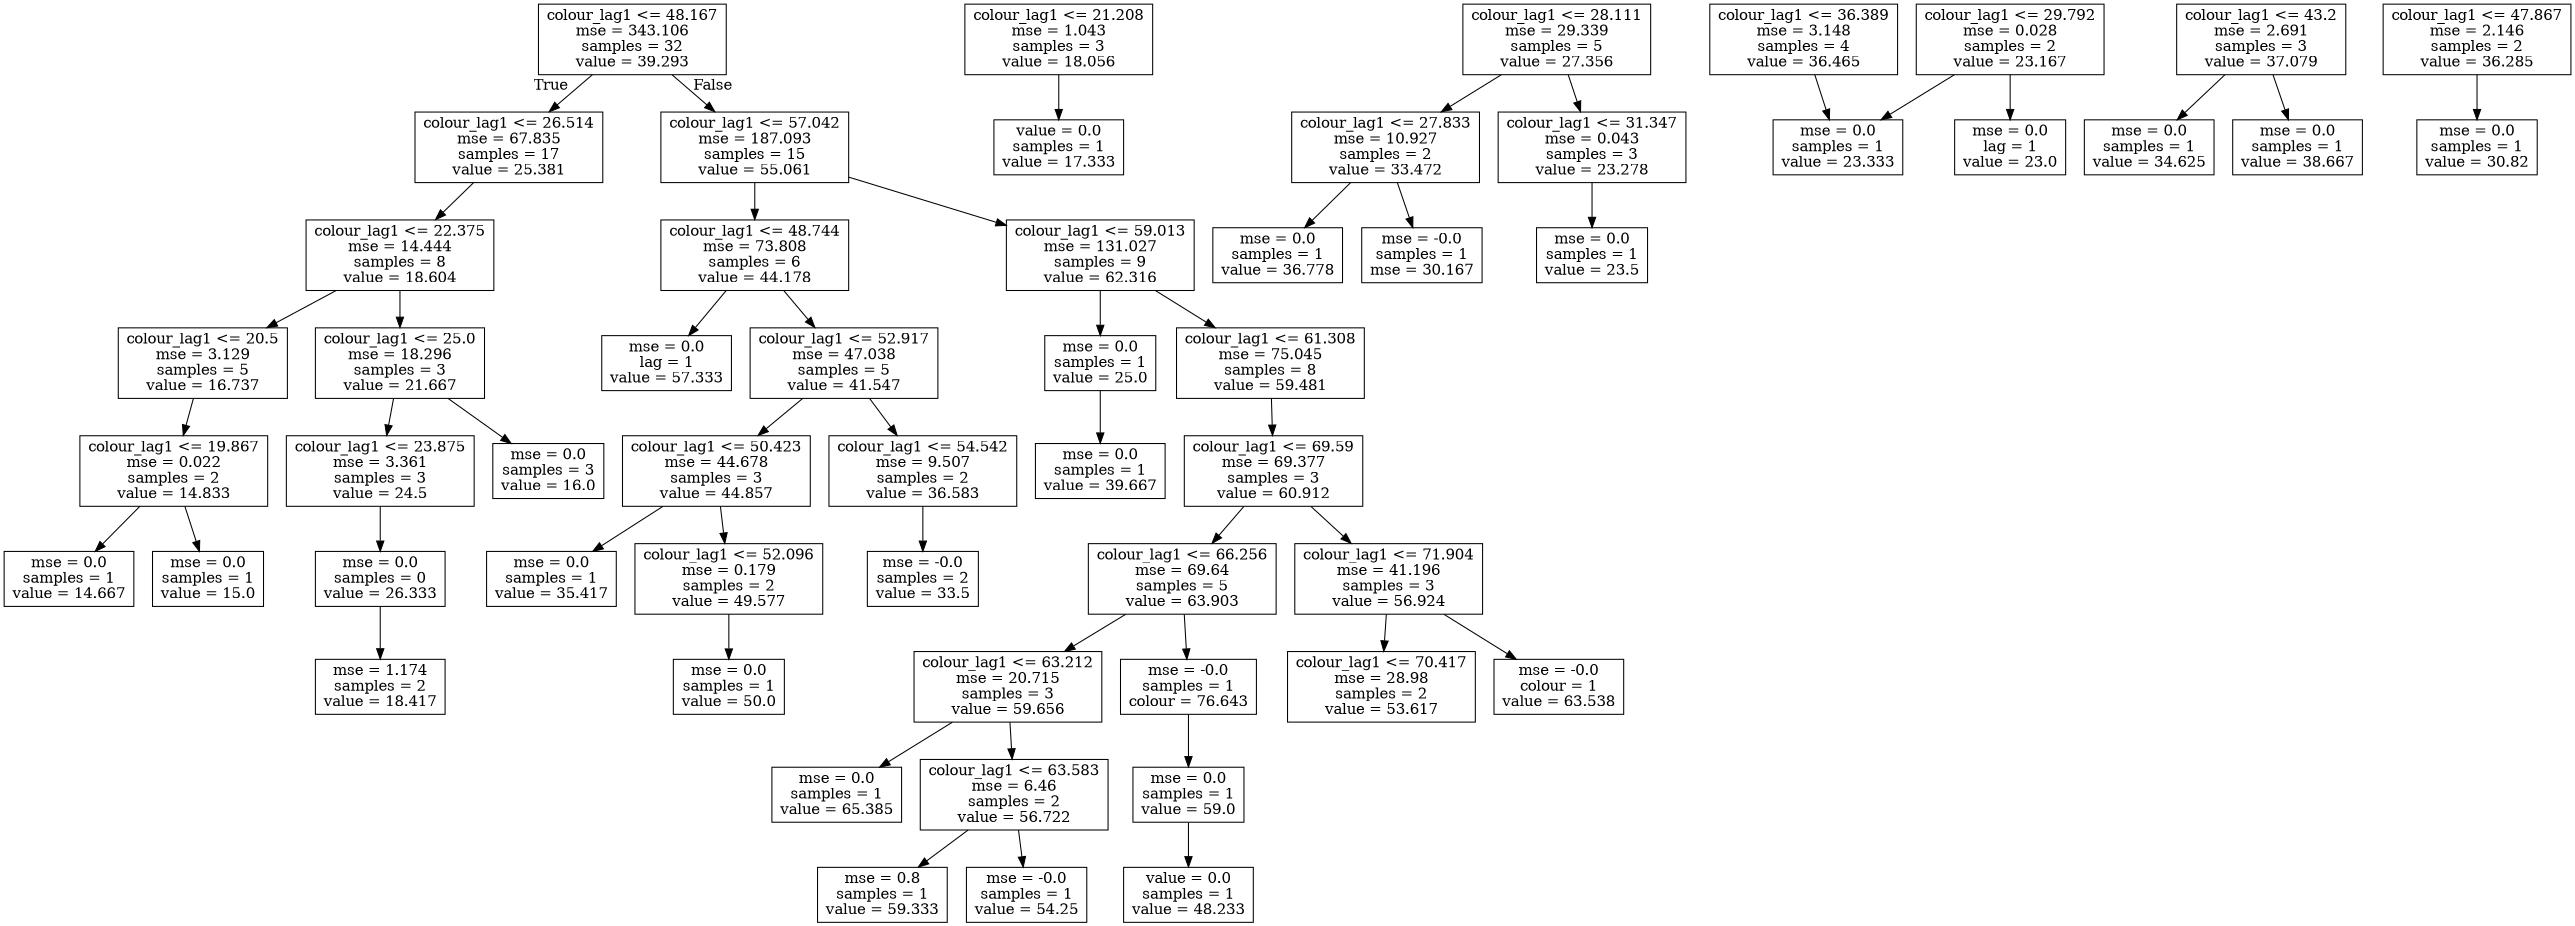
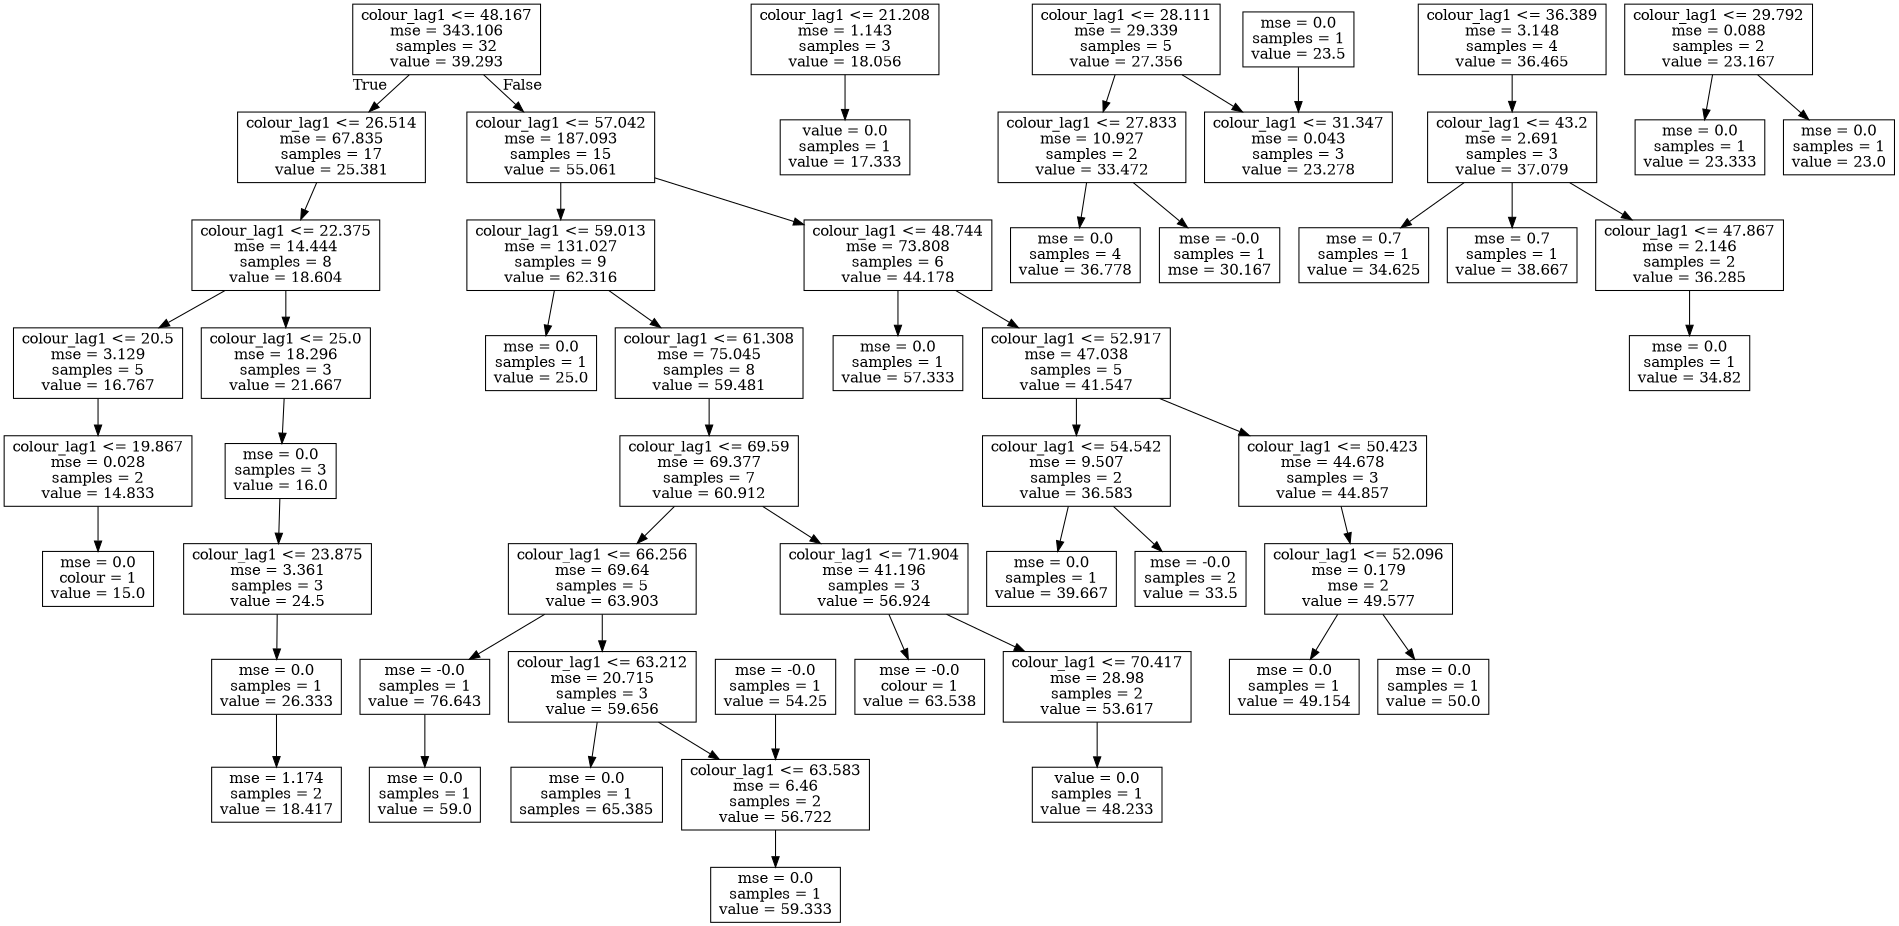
(1059, 39) -> (845, 39)
(2010, 39) -> (1719, 39)
(1820, 92) -> (1512, 88)
(2010, 147) -> (1839, 147)
(2149, 147) -> (1364, 255)
(2298, 147) -> (1512, 255)
(2477, 147) -> (1690, 363)
none -> (1596, 199)
(1592, 200) -> (1298, 84)
(1278, 255) -> (1075, 255)
(203, 363) -> (98, 363)
(667, 363) -> (898, 363)
(391, 412) -> (279, 516)
(1100, 412) -> (1064, 524)
(174, 471) -> (98, 471)
(1274, 471) -> (709, 471)
(69, 579) -> none
(208, 579) -> (98, 579)
(380, 579) -> (276, 687)
(551, 579) -> none
(729, 579) -> (1359, 579)
(1188, 687) -> (425, 687)
none -> (1294, 687)
(837, 795) -> (587, 795)
(1188, 840) -> (1097, 739)
(1020, 843) -> (776, 732)
(882, 895) -> (776, 895)
